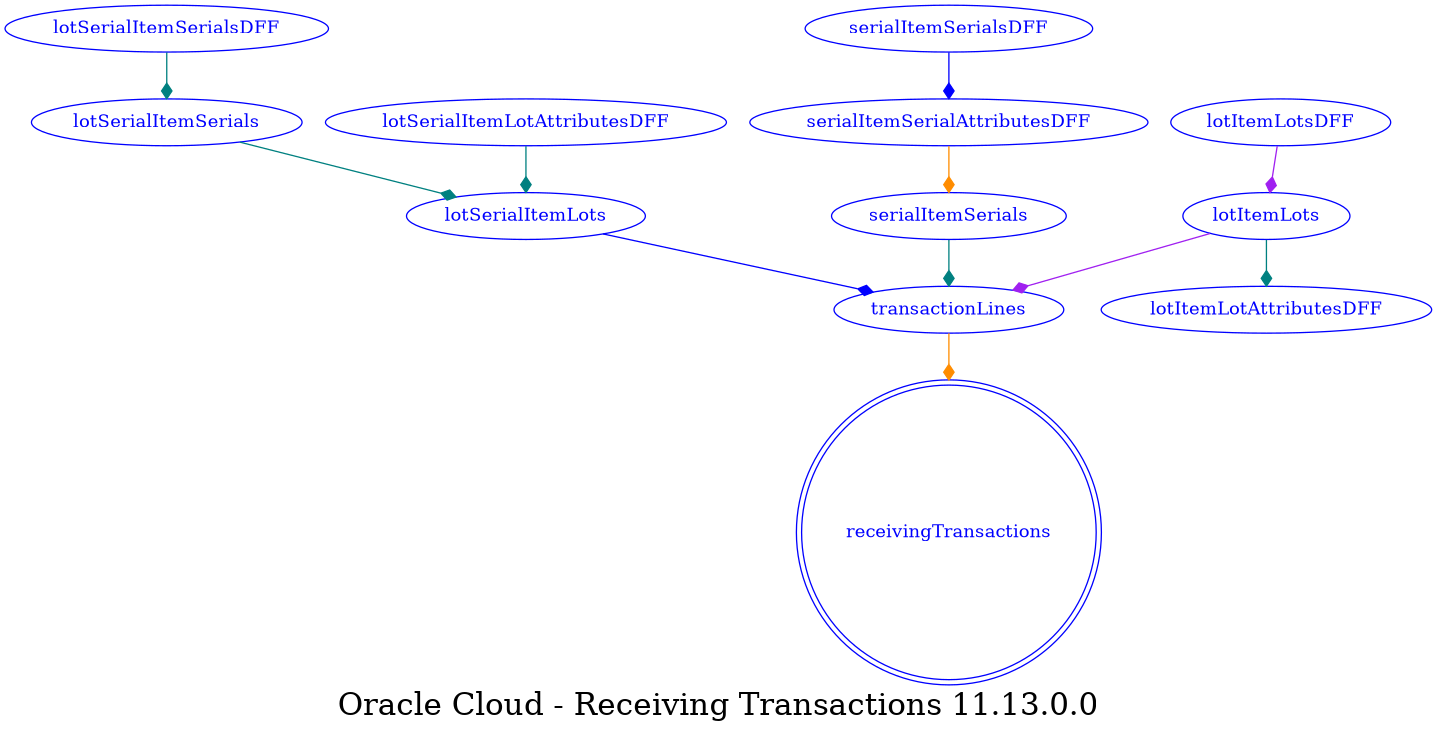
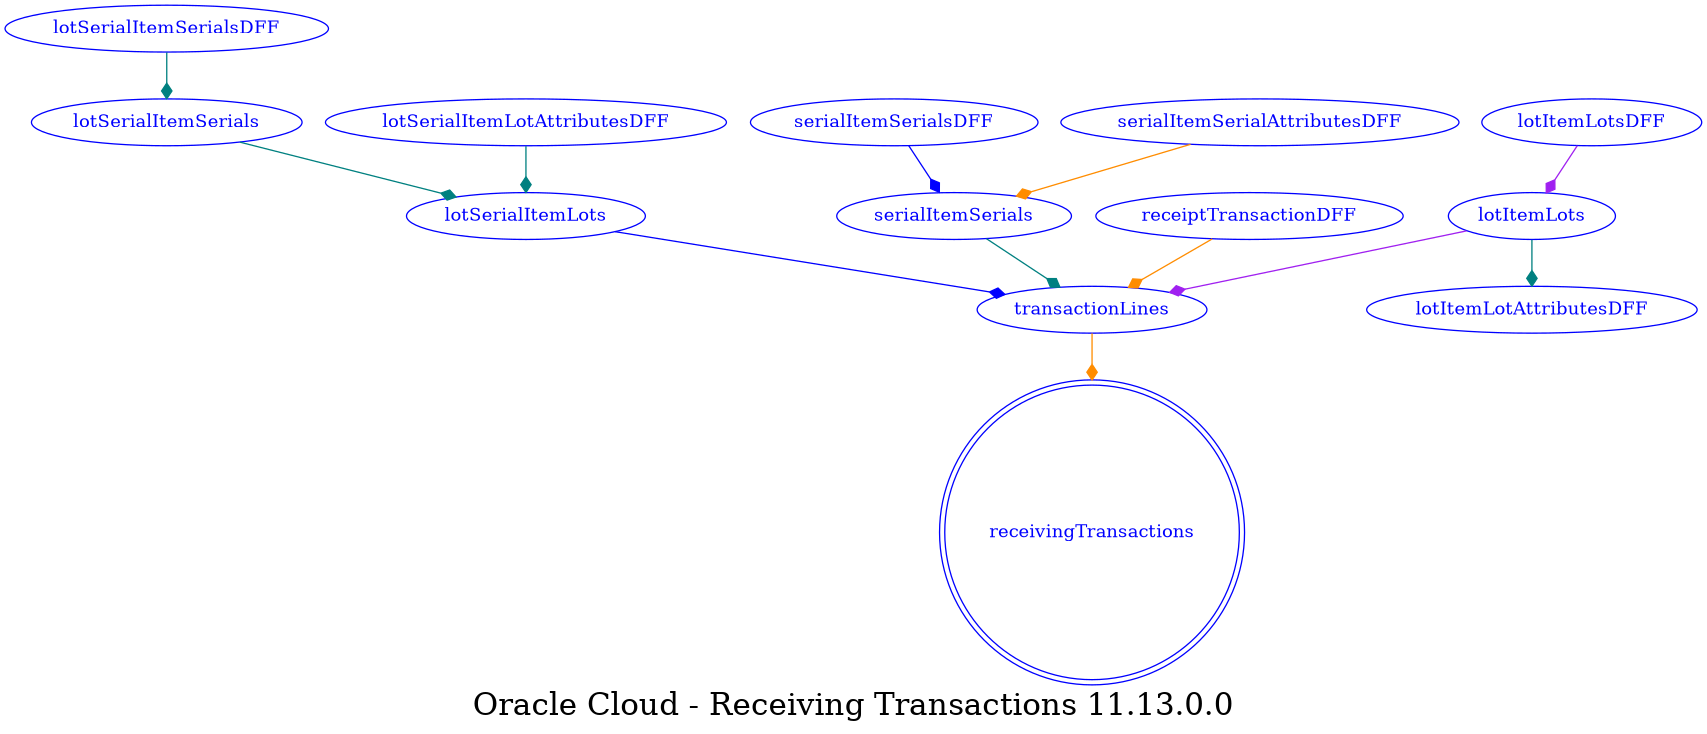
(949, 68) -> (920, 162)
none -> (1250, 216)
